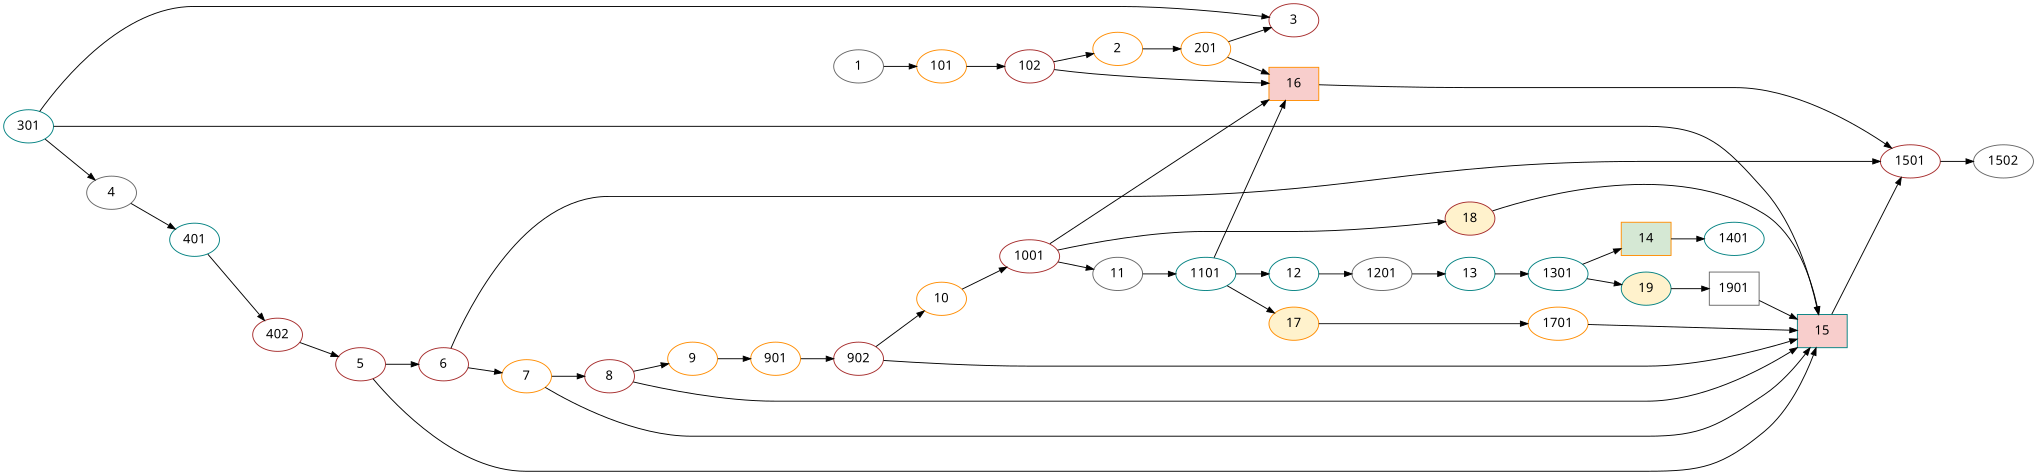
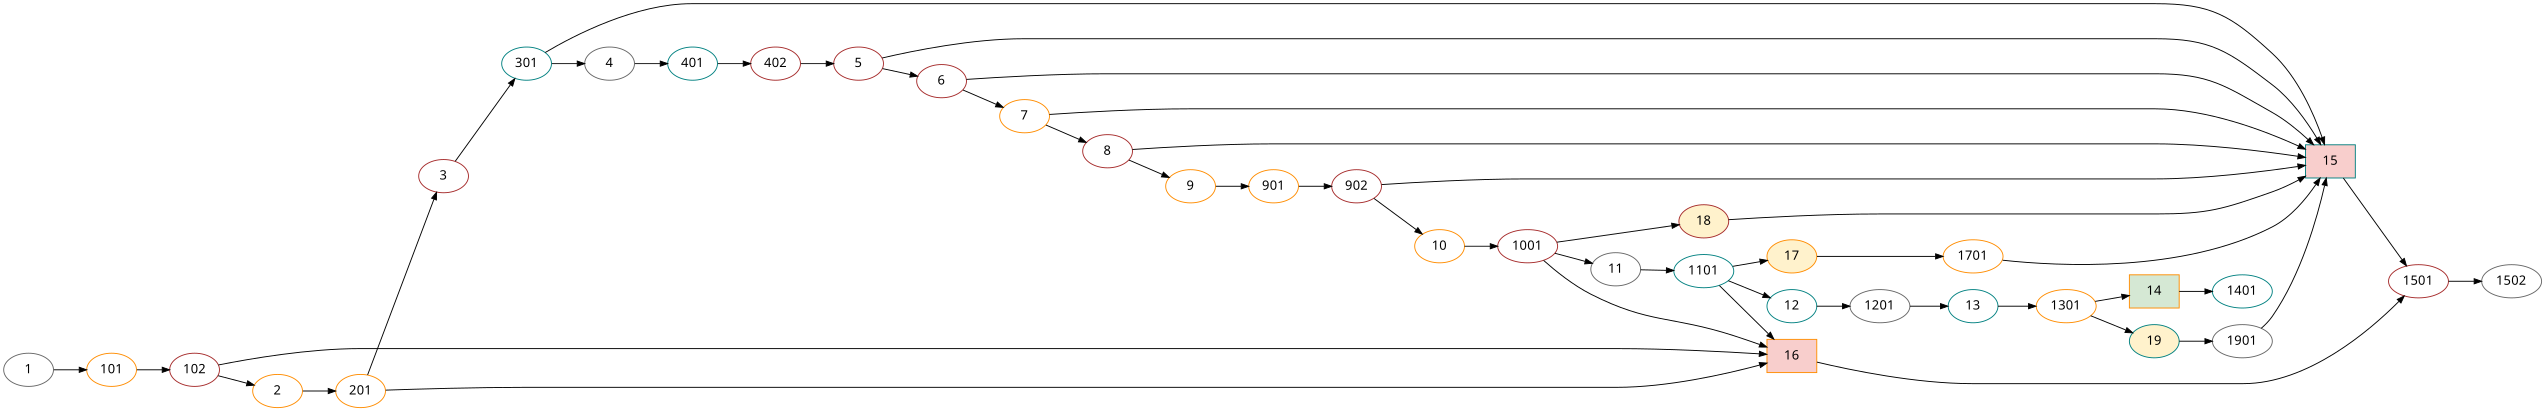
(632, 6) -> (483, 123)
(1089, 196) -> (1646, 74)
(1558, 274) -> (2066, 306)
(1734, 289) -> (2242, 341)
